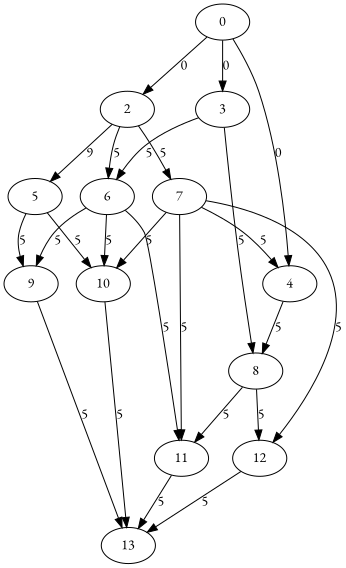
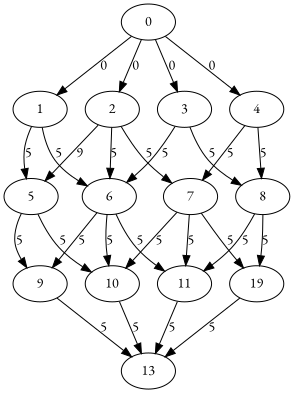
none -> (40, 109)
(243, 232) -> (227, 149)
(260, 458) -> (257, 284)
